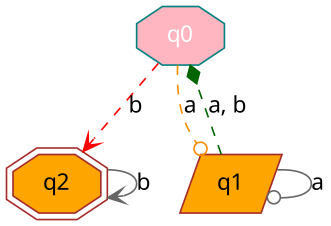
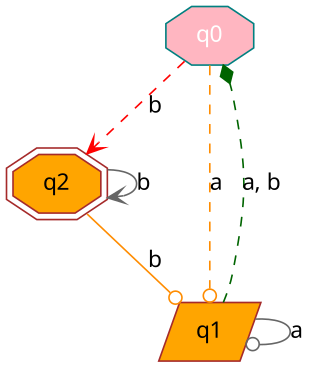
none -> (129, 253)
